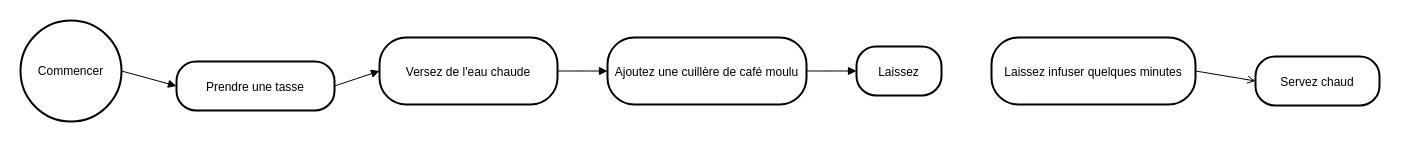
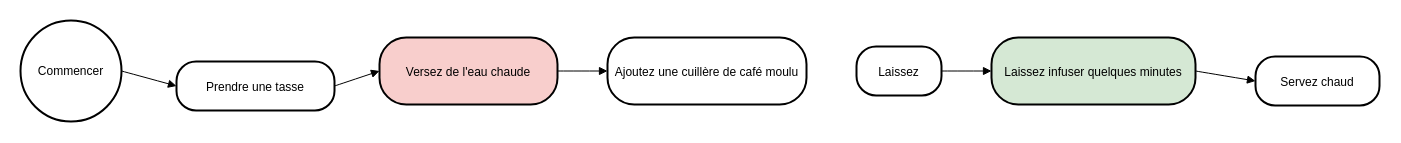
(469, 71) -> (469, 71)
(828, 71) -> none
none -> (963, 71)
(1094, 71) -> (1094, 71)
(1249, 80) -> (1246, 79)
